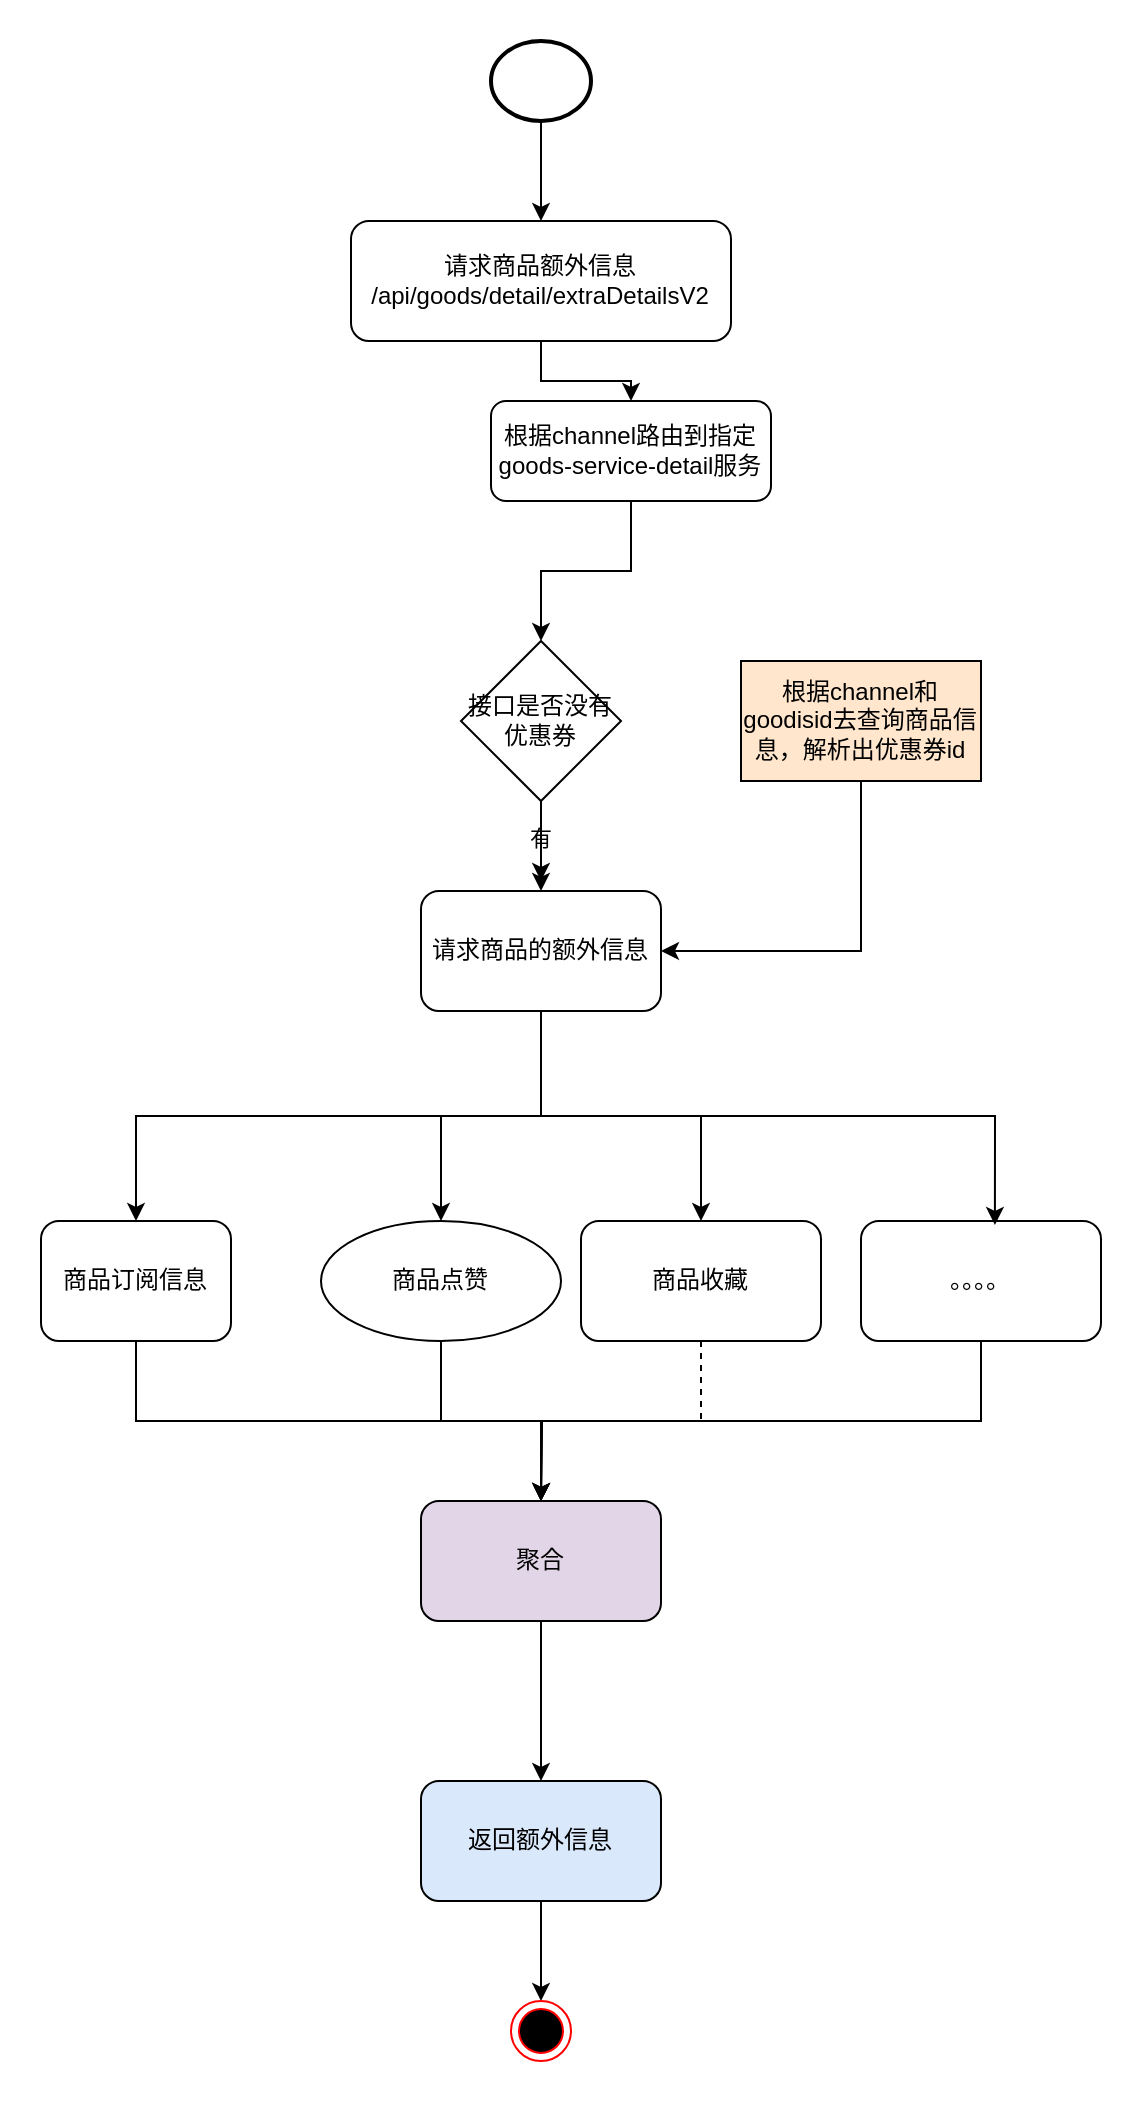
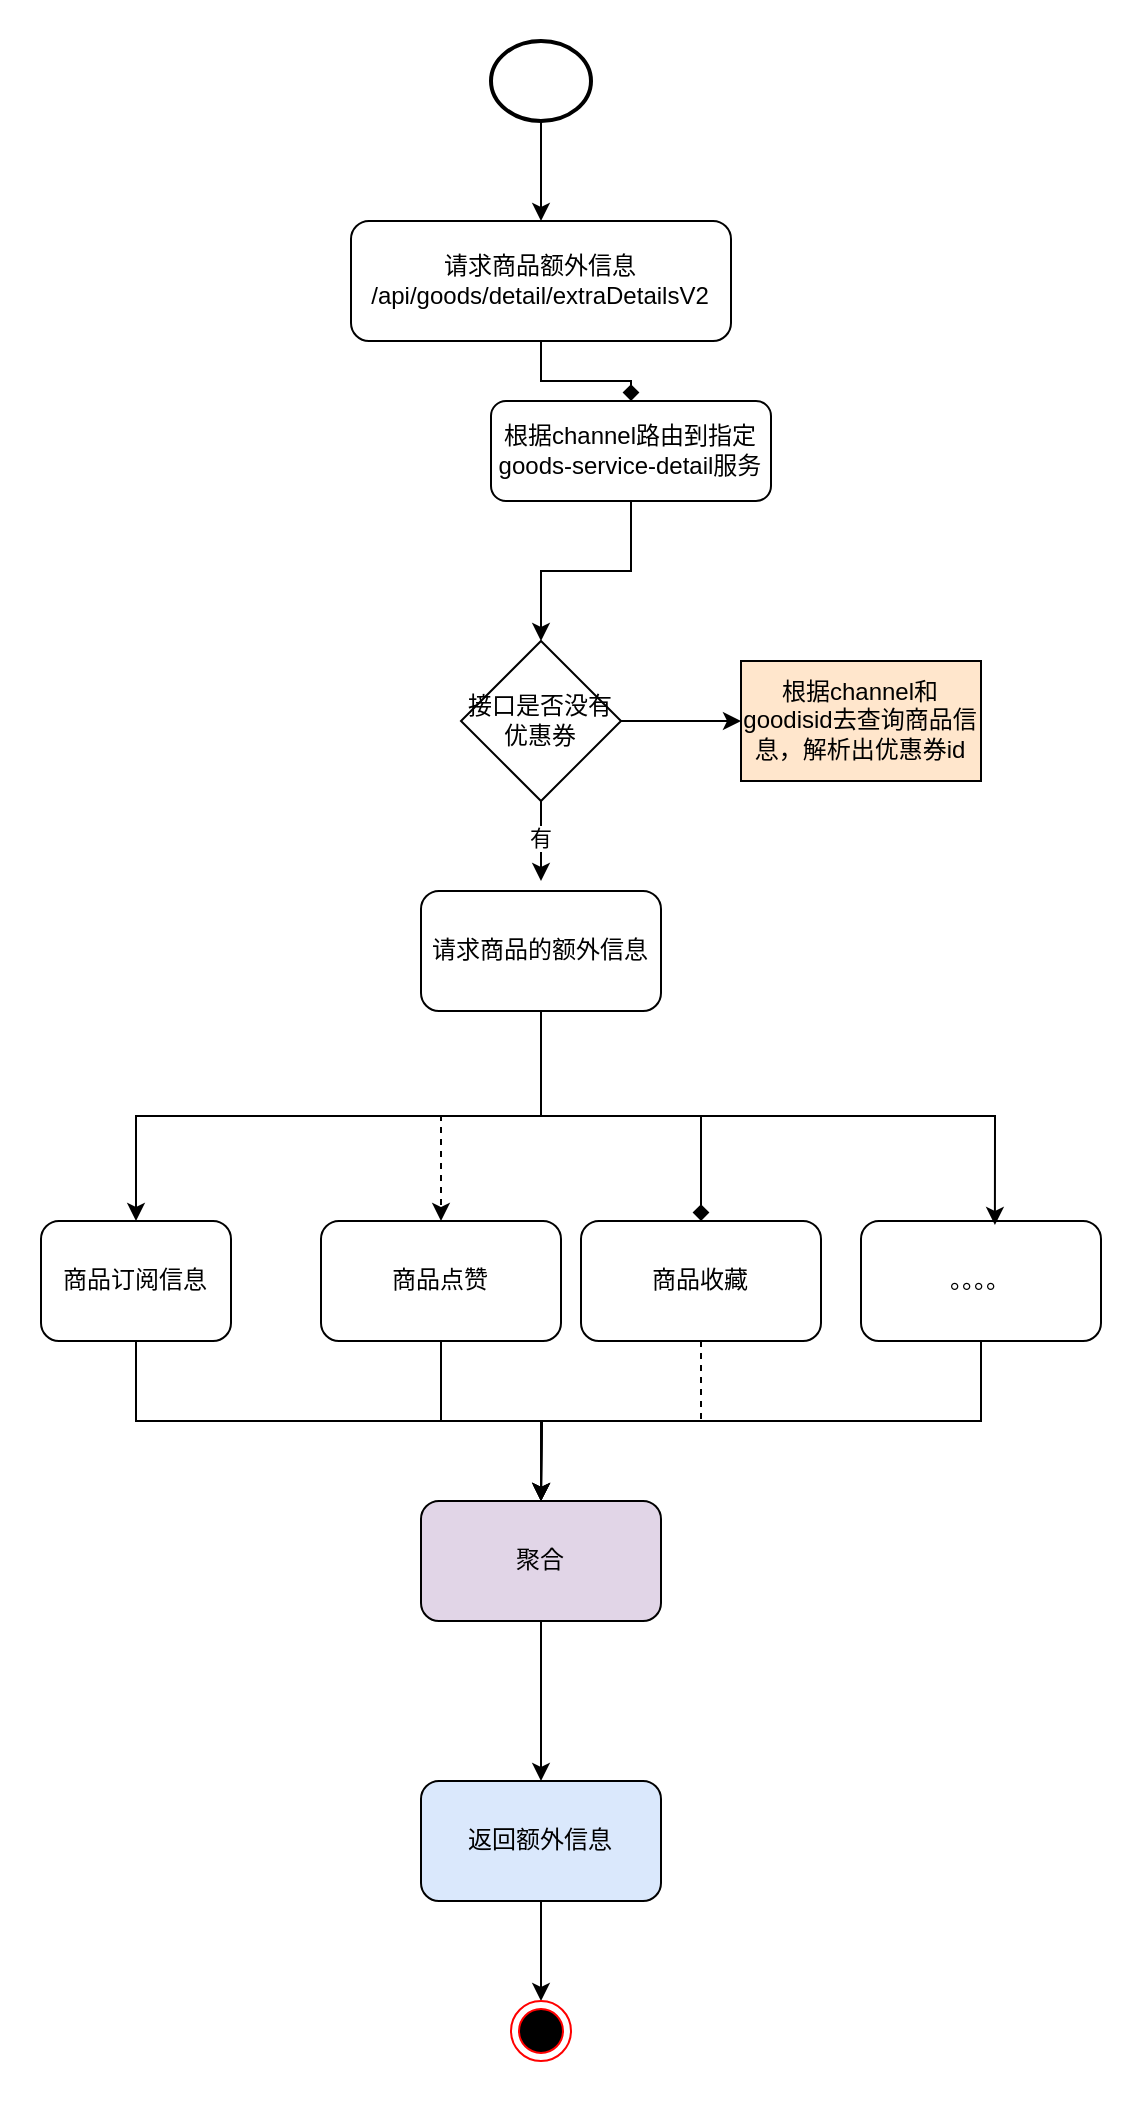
(631, 386) -> (631, 384)
(541, 876) -> (674, 721)
(853, 951) -> none
(441, 1163) -> (441, 1163)
(701, 1206) -> (701, 1205)
(441, 1281) -> (441, 1281)
